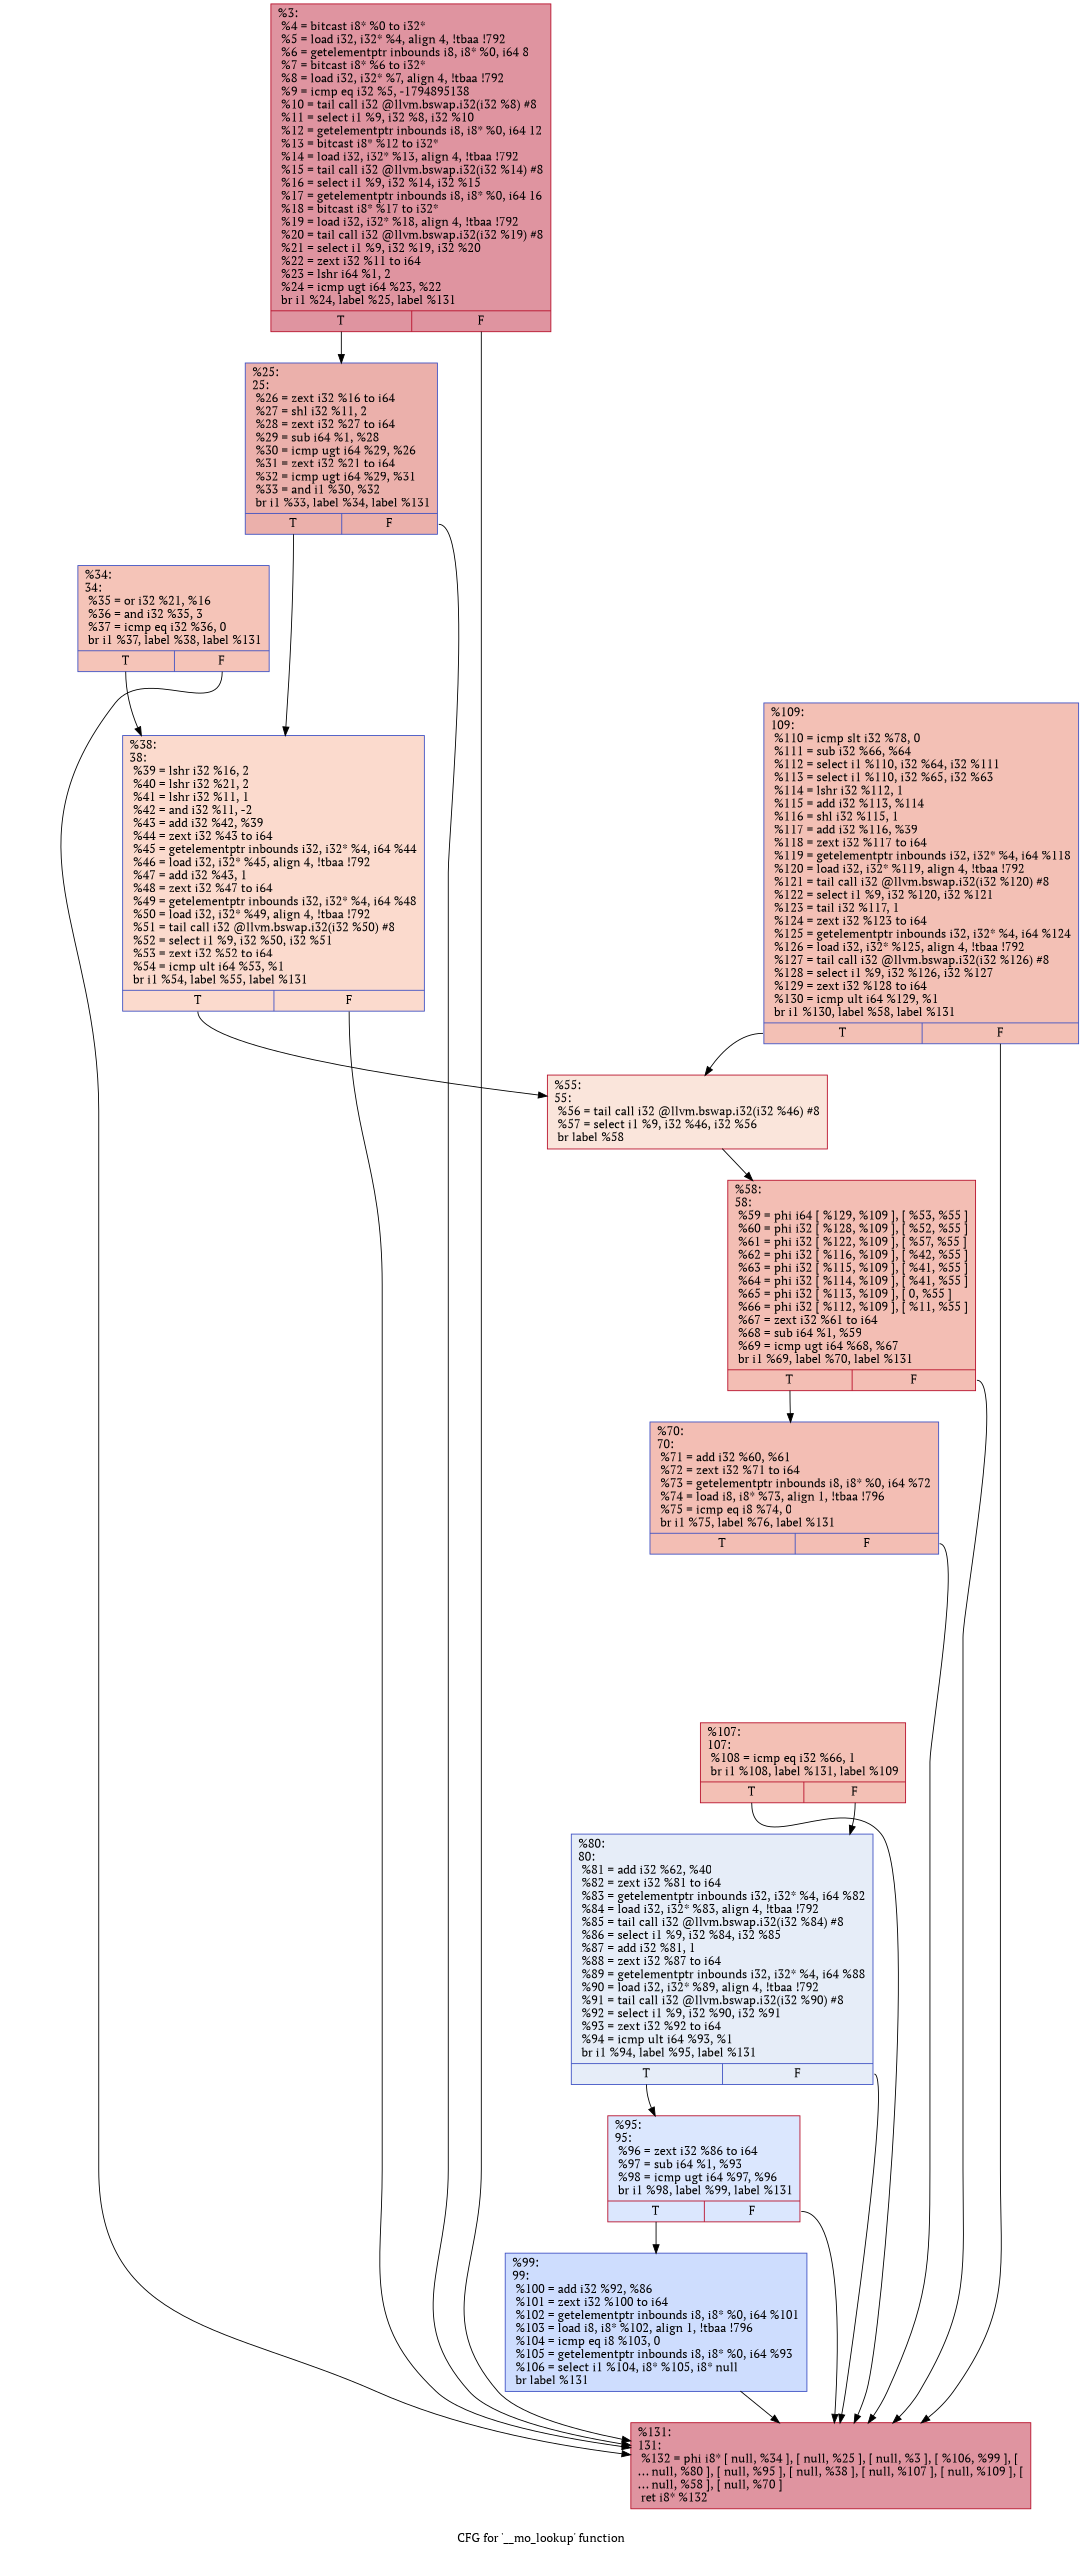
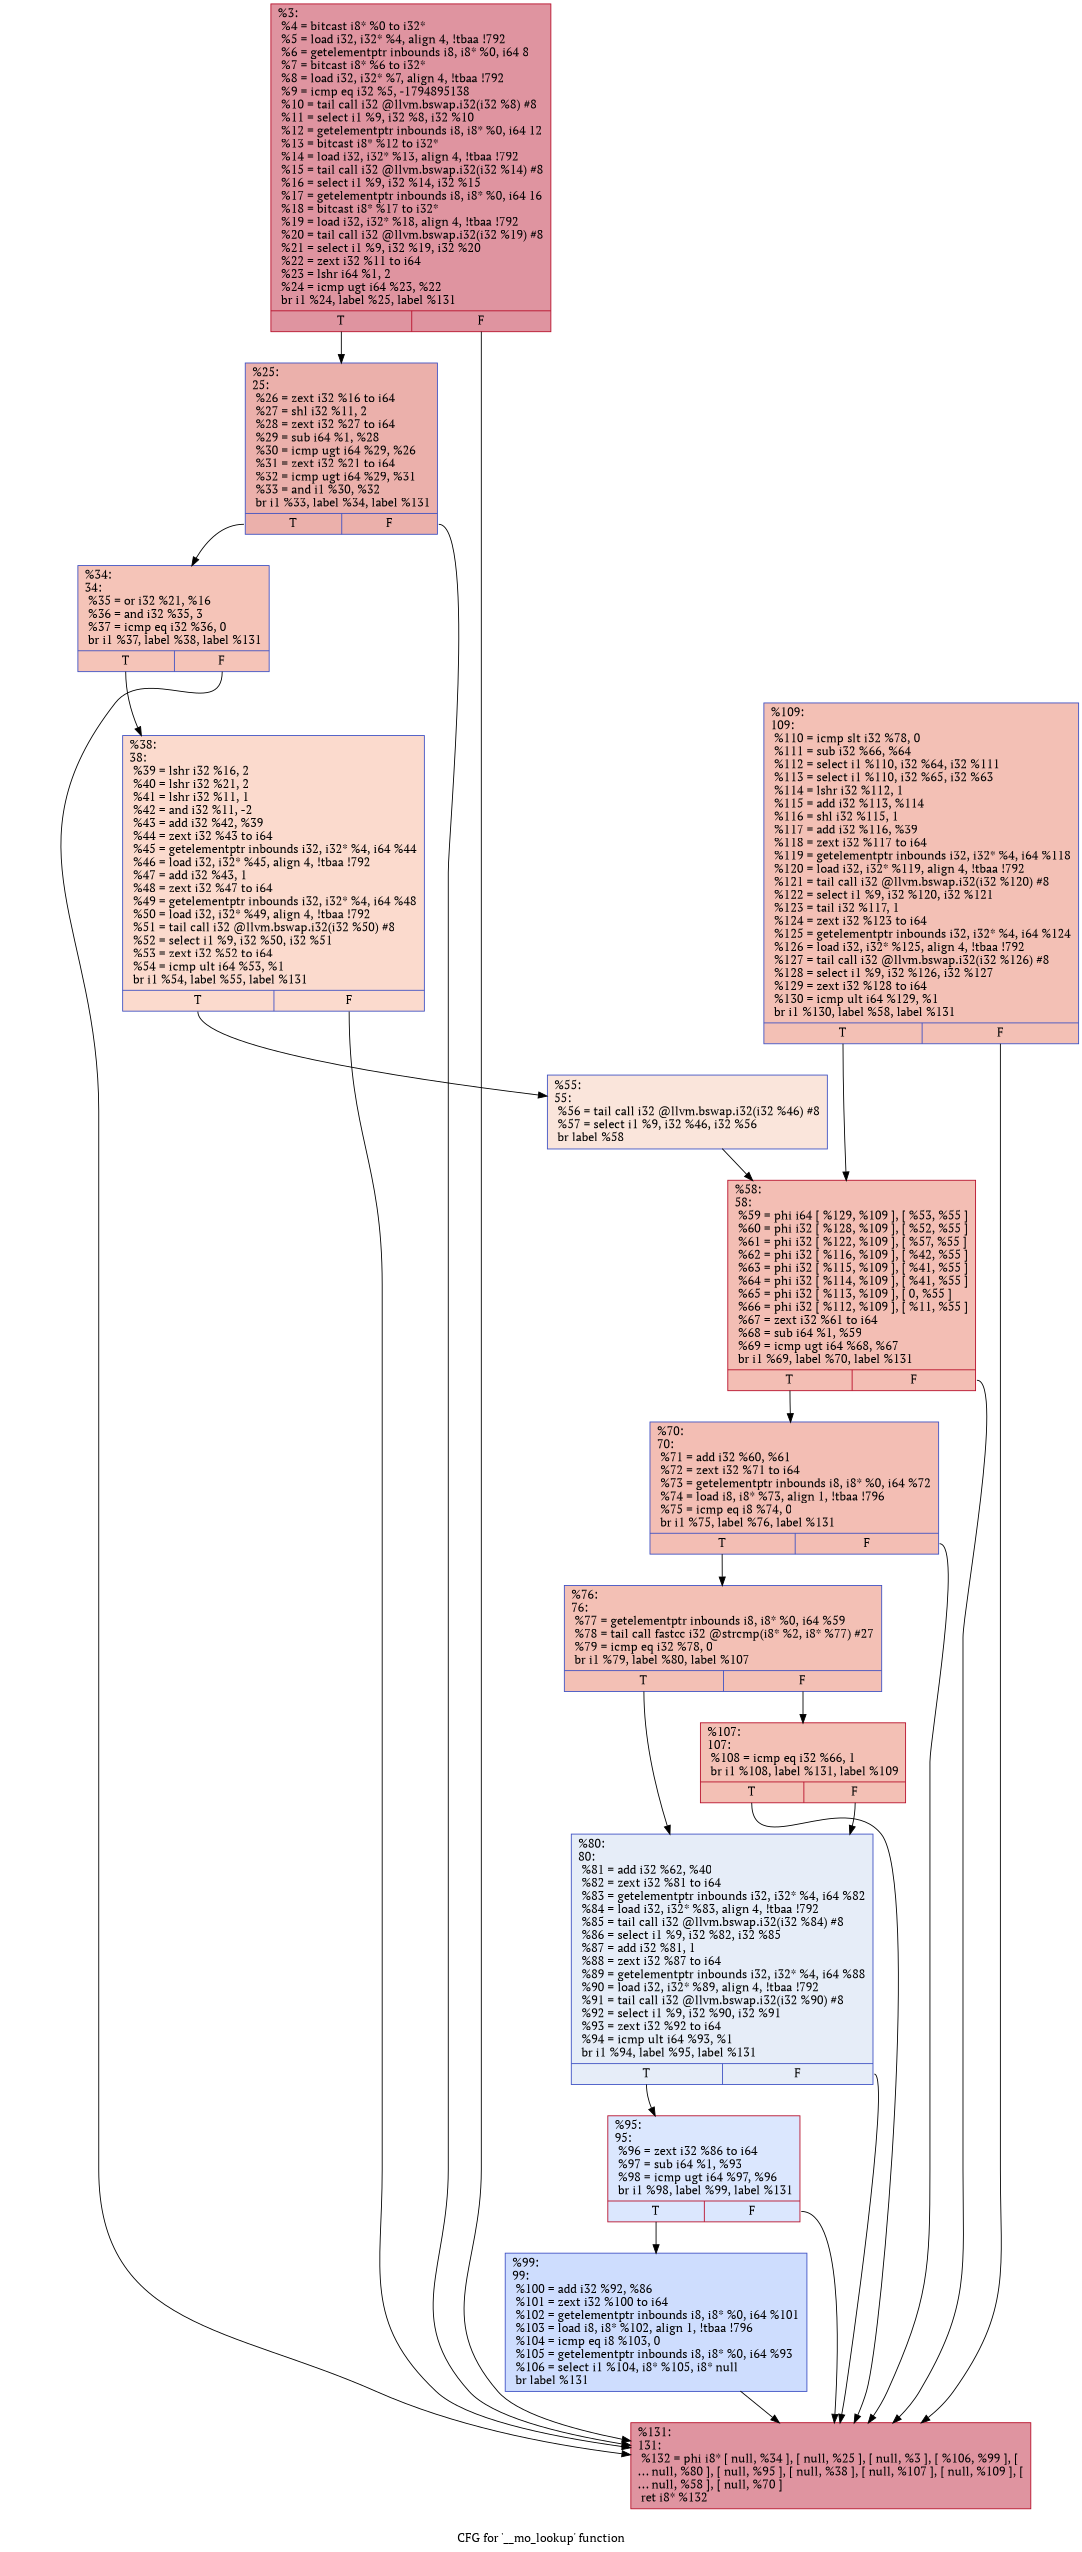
(291, 631) -> (216, 535)
(733, 1044) -> (844, 1108)
(687, 1112) -> (687, 1112)
none -> (723, 1638)
(680, 1935) -> (680, 1935)
